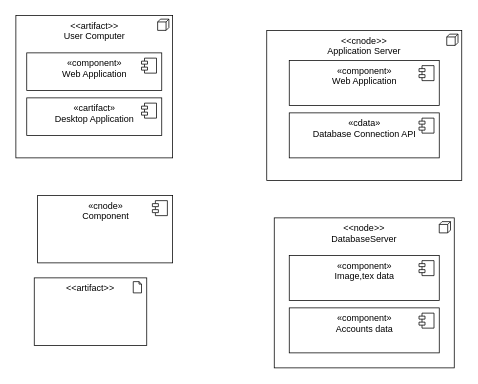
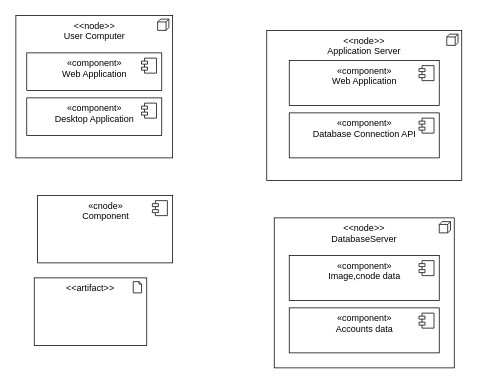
(95, 31) -> (95, 31)
(364, 46) -> (364, 46)
(95, 114) -> (95, 114)
(365, 129) -> (365, 129)
(365, 271) -> (365, 271)
